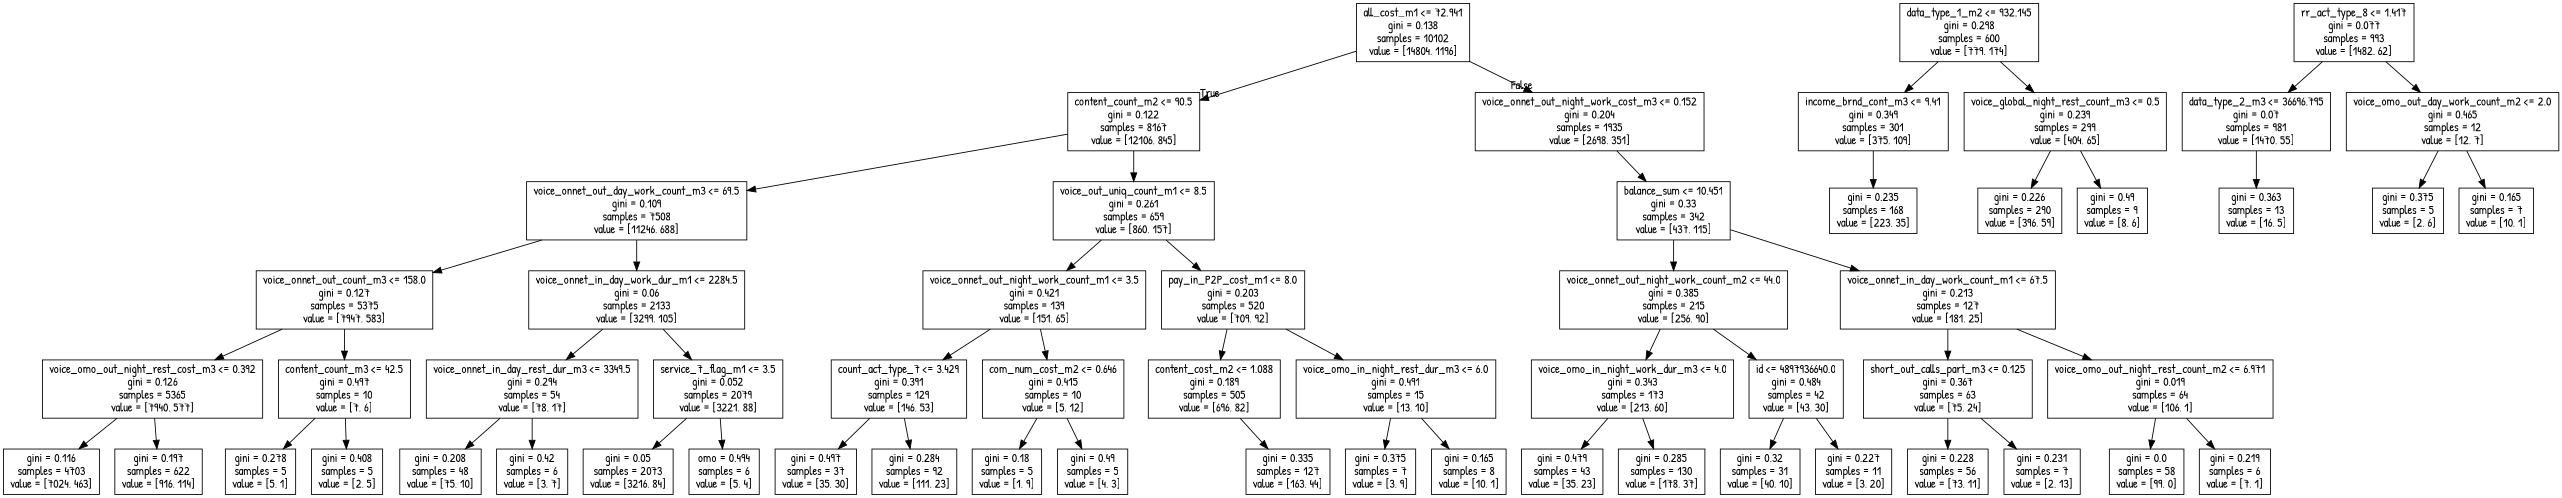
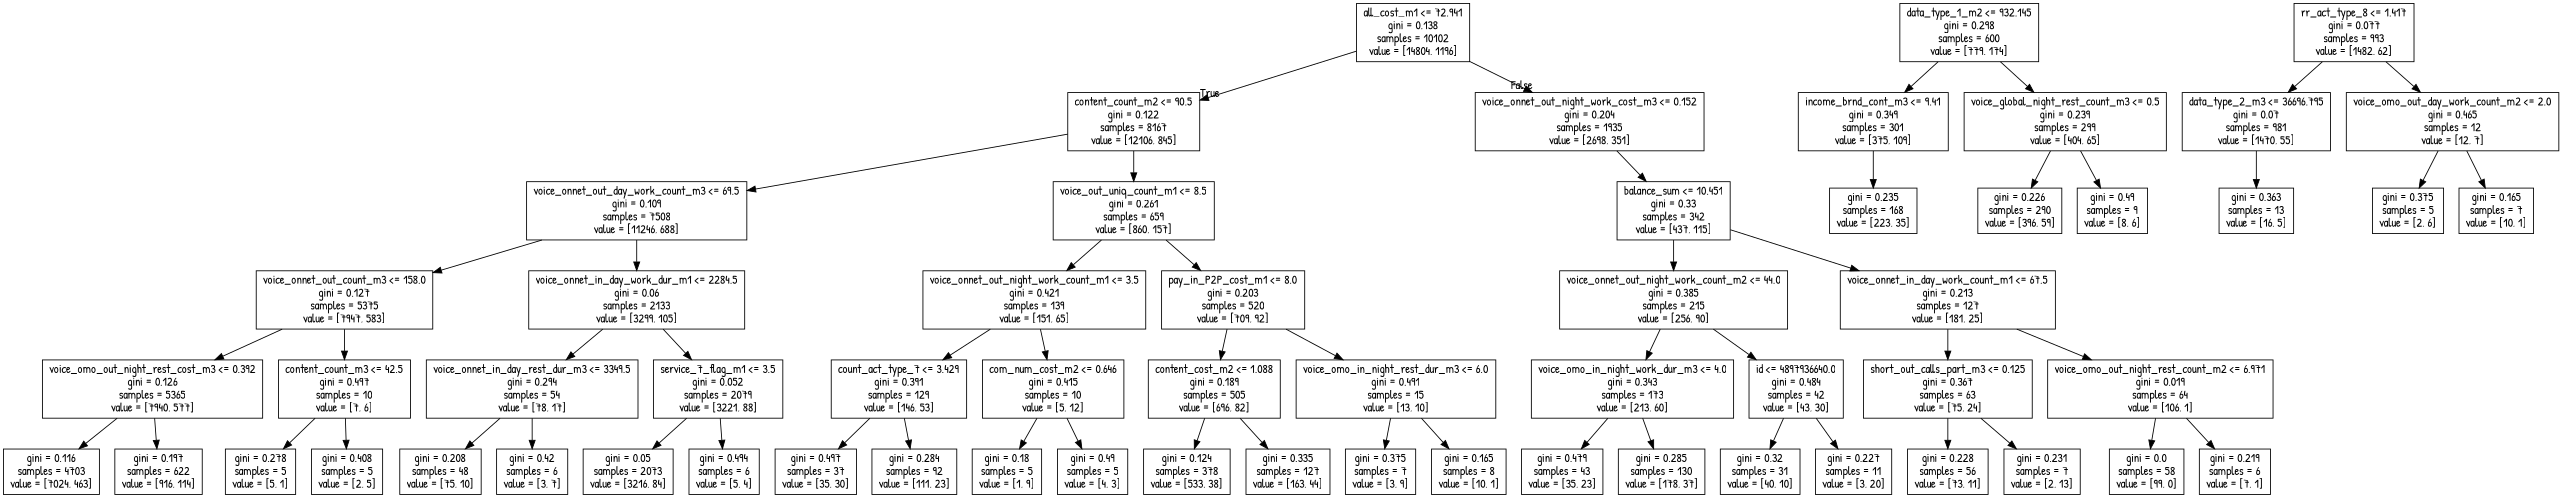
(724, 472) -> (724, 472)
none -> (1187, 472)
